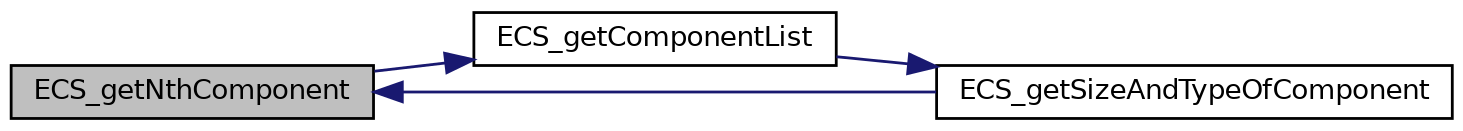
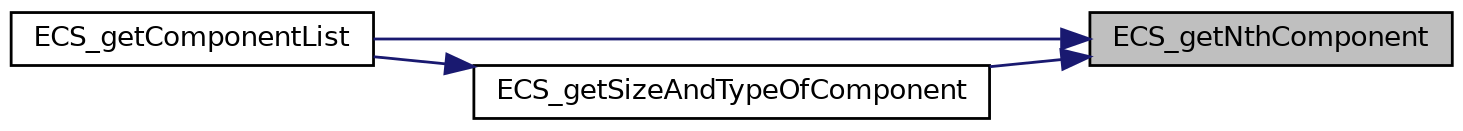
(410, 67) -> (717, 39)
